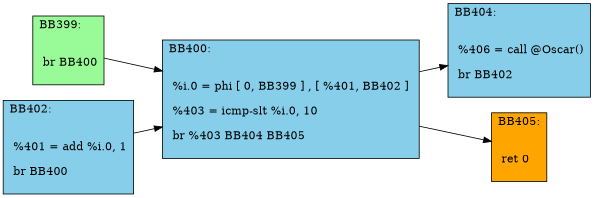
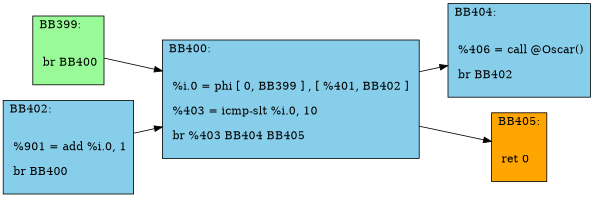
(68, 147) -> (68, 147)
